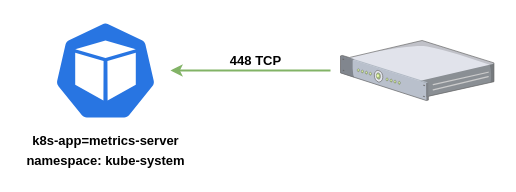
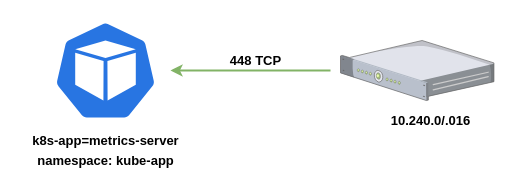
none -> (431, 121)
(106, 161) -> (106, 161)
